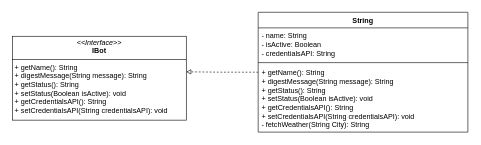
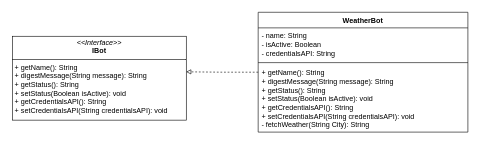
(363, 21) -> (363, 21)
